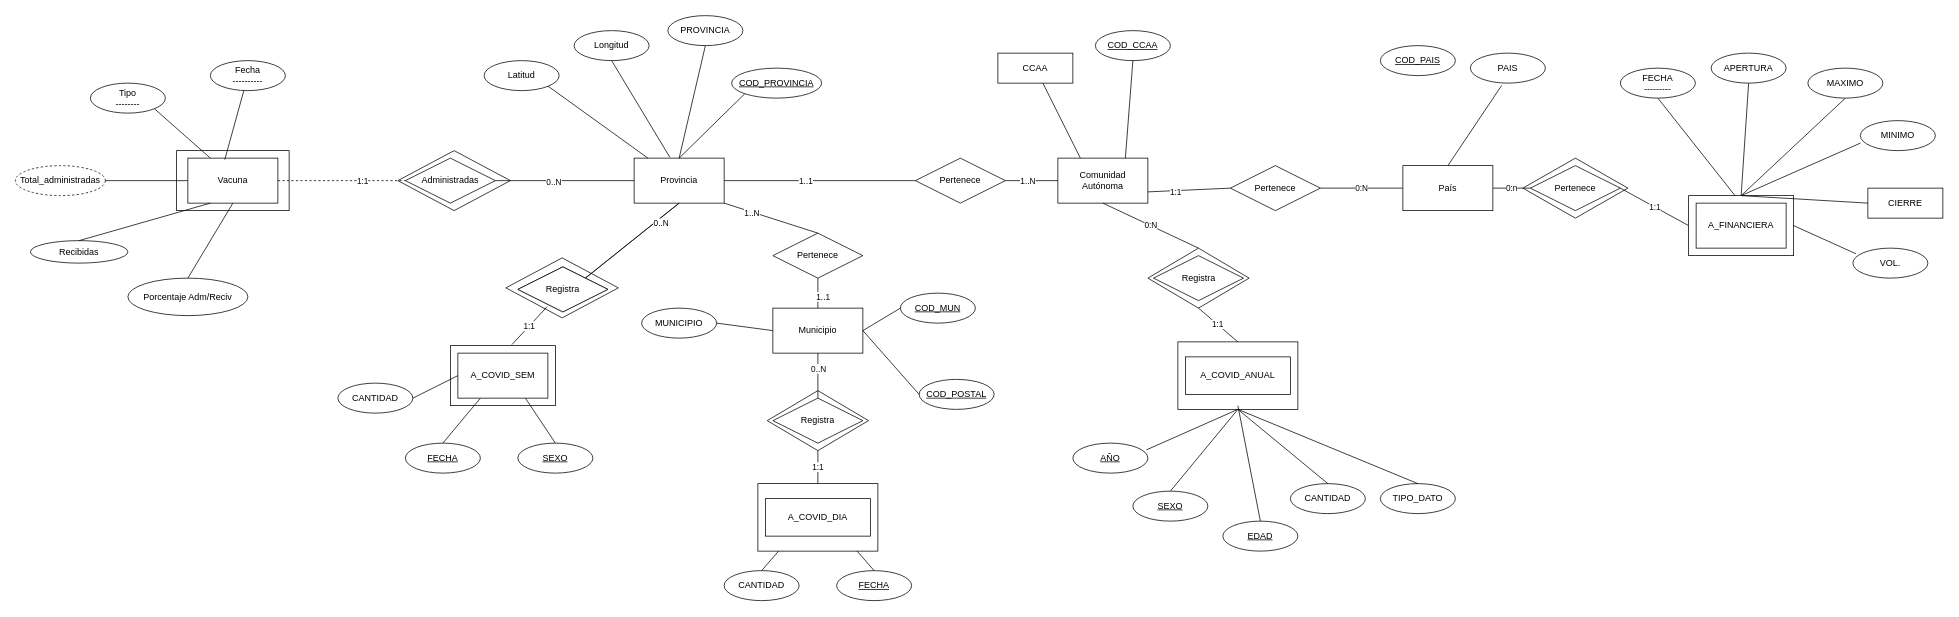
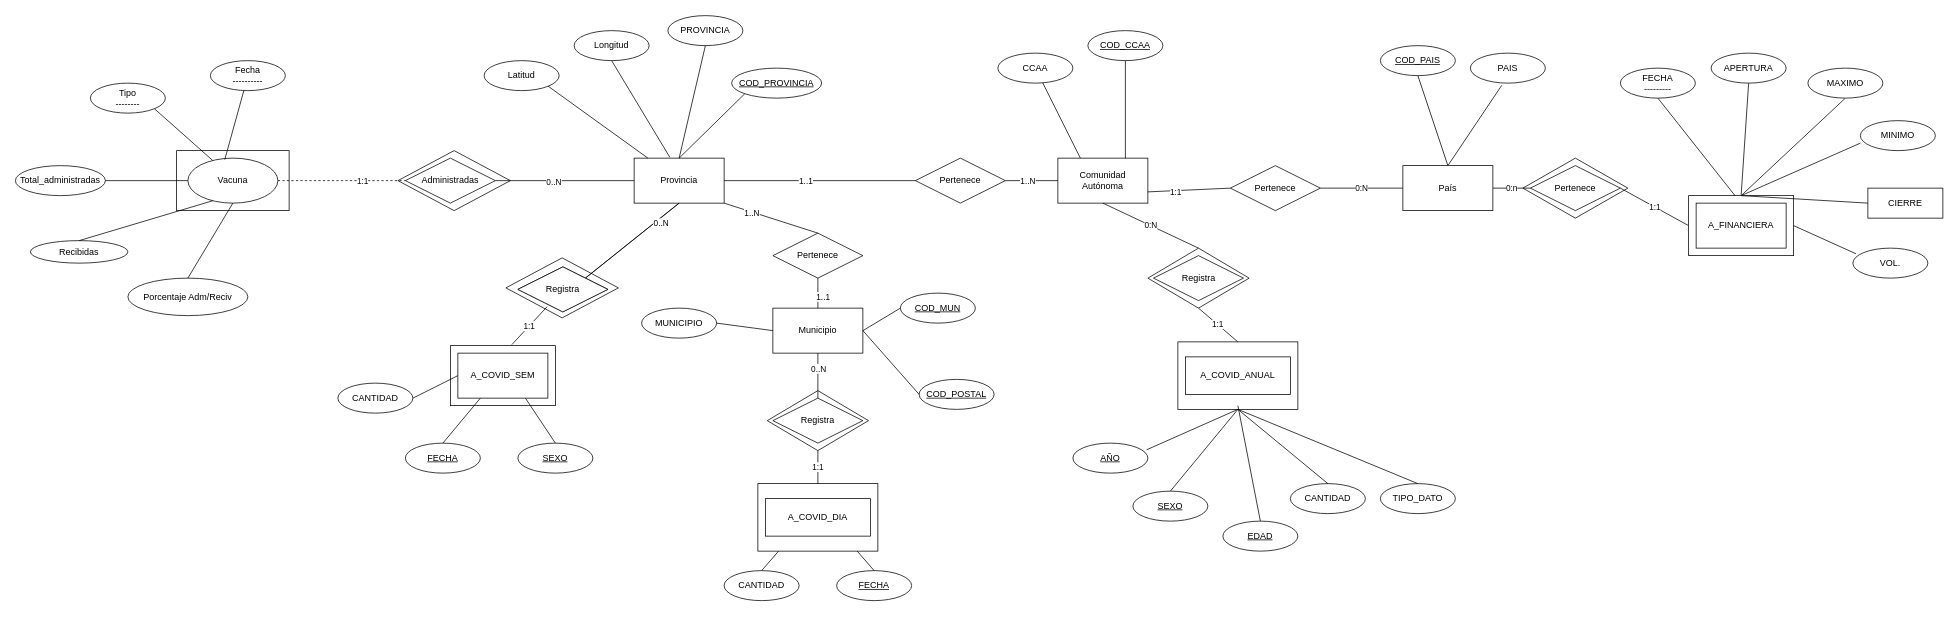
(1133, 45) -> (1125, 45)
(1035, 68) -> (1035, 68)
none -> (1432, 118)
(60, 180) -> (60, 180)
(233, 180) -> (233, 180)
